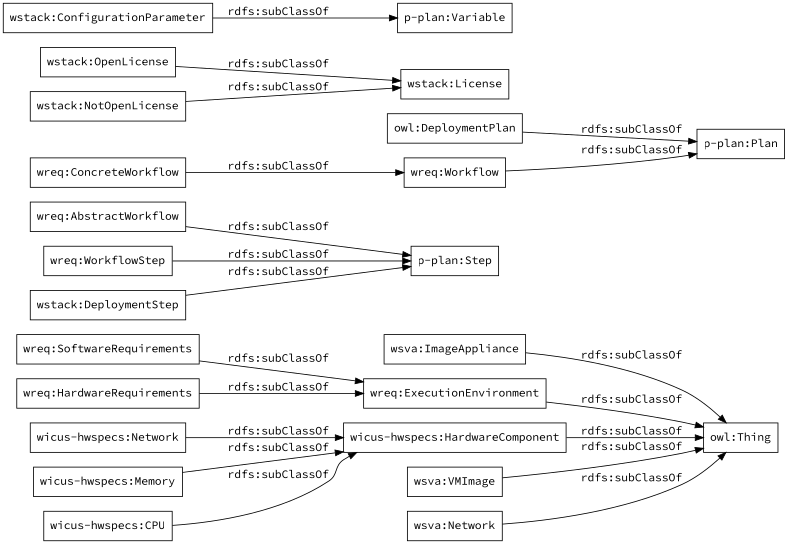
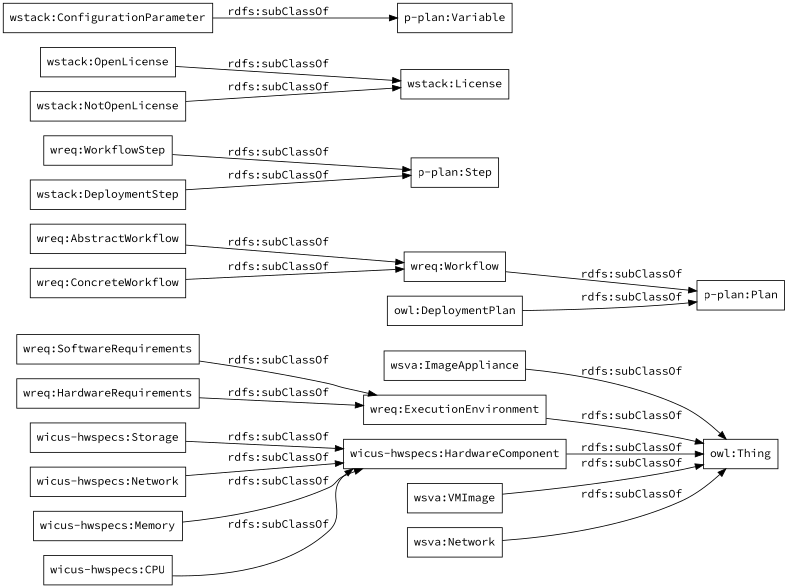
(294, 241) -> (291, 254)
none -> (108, 438)
